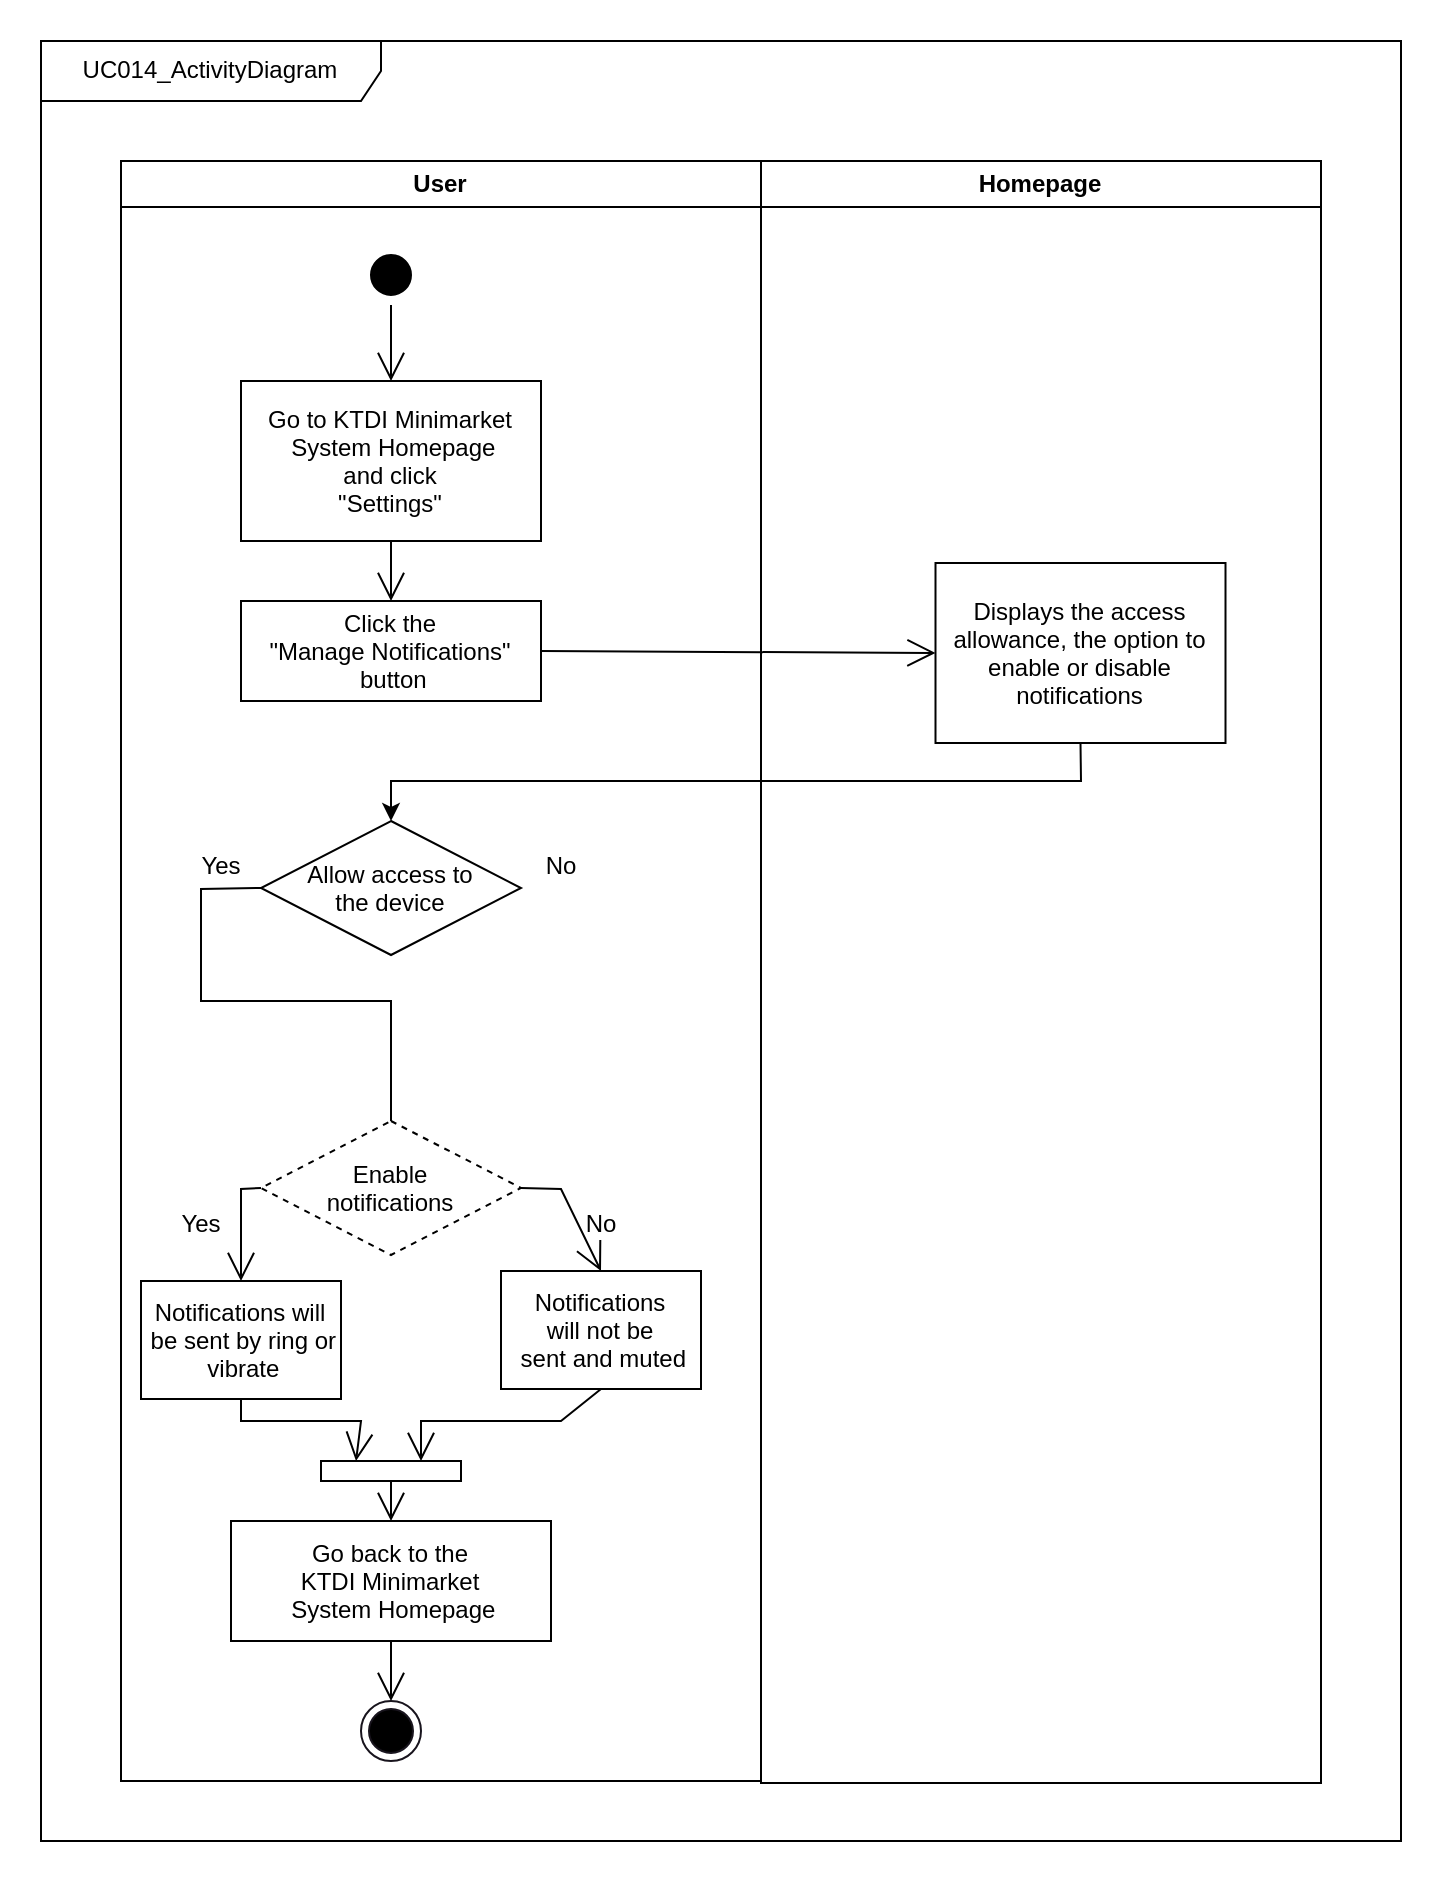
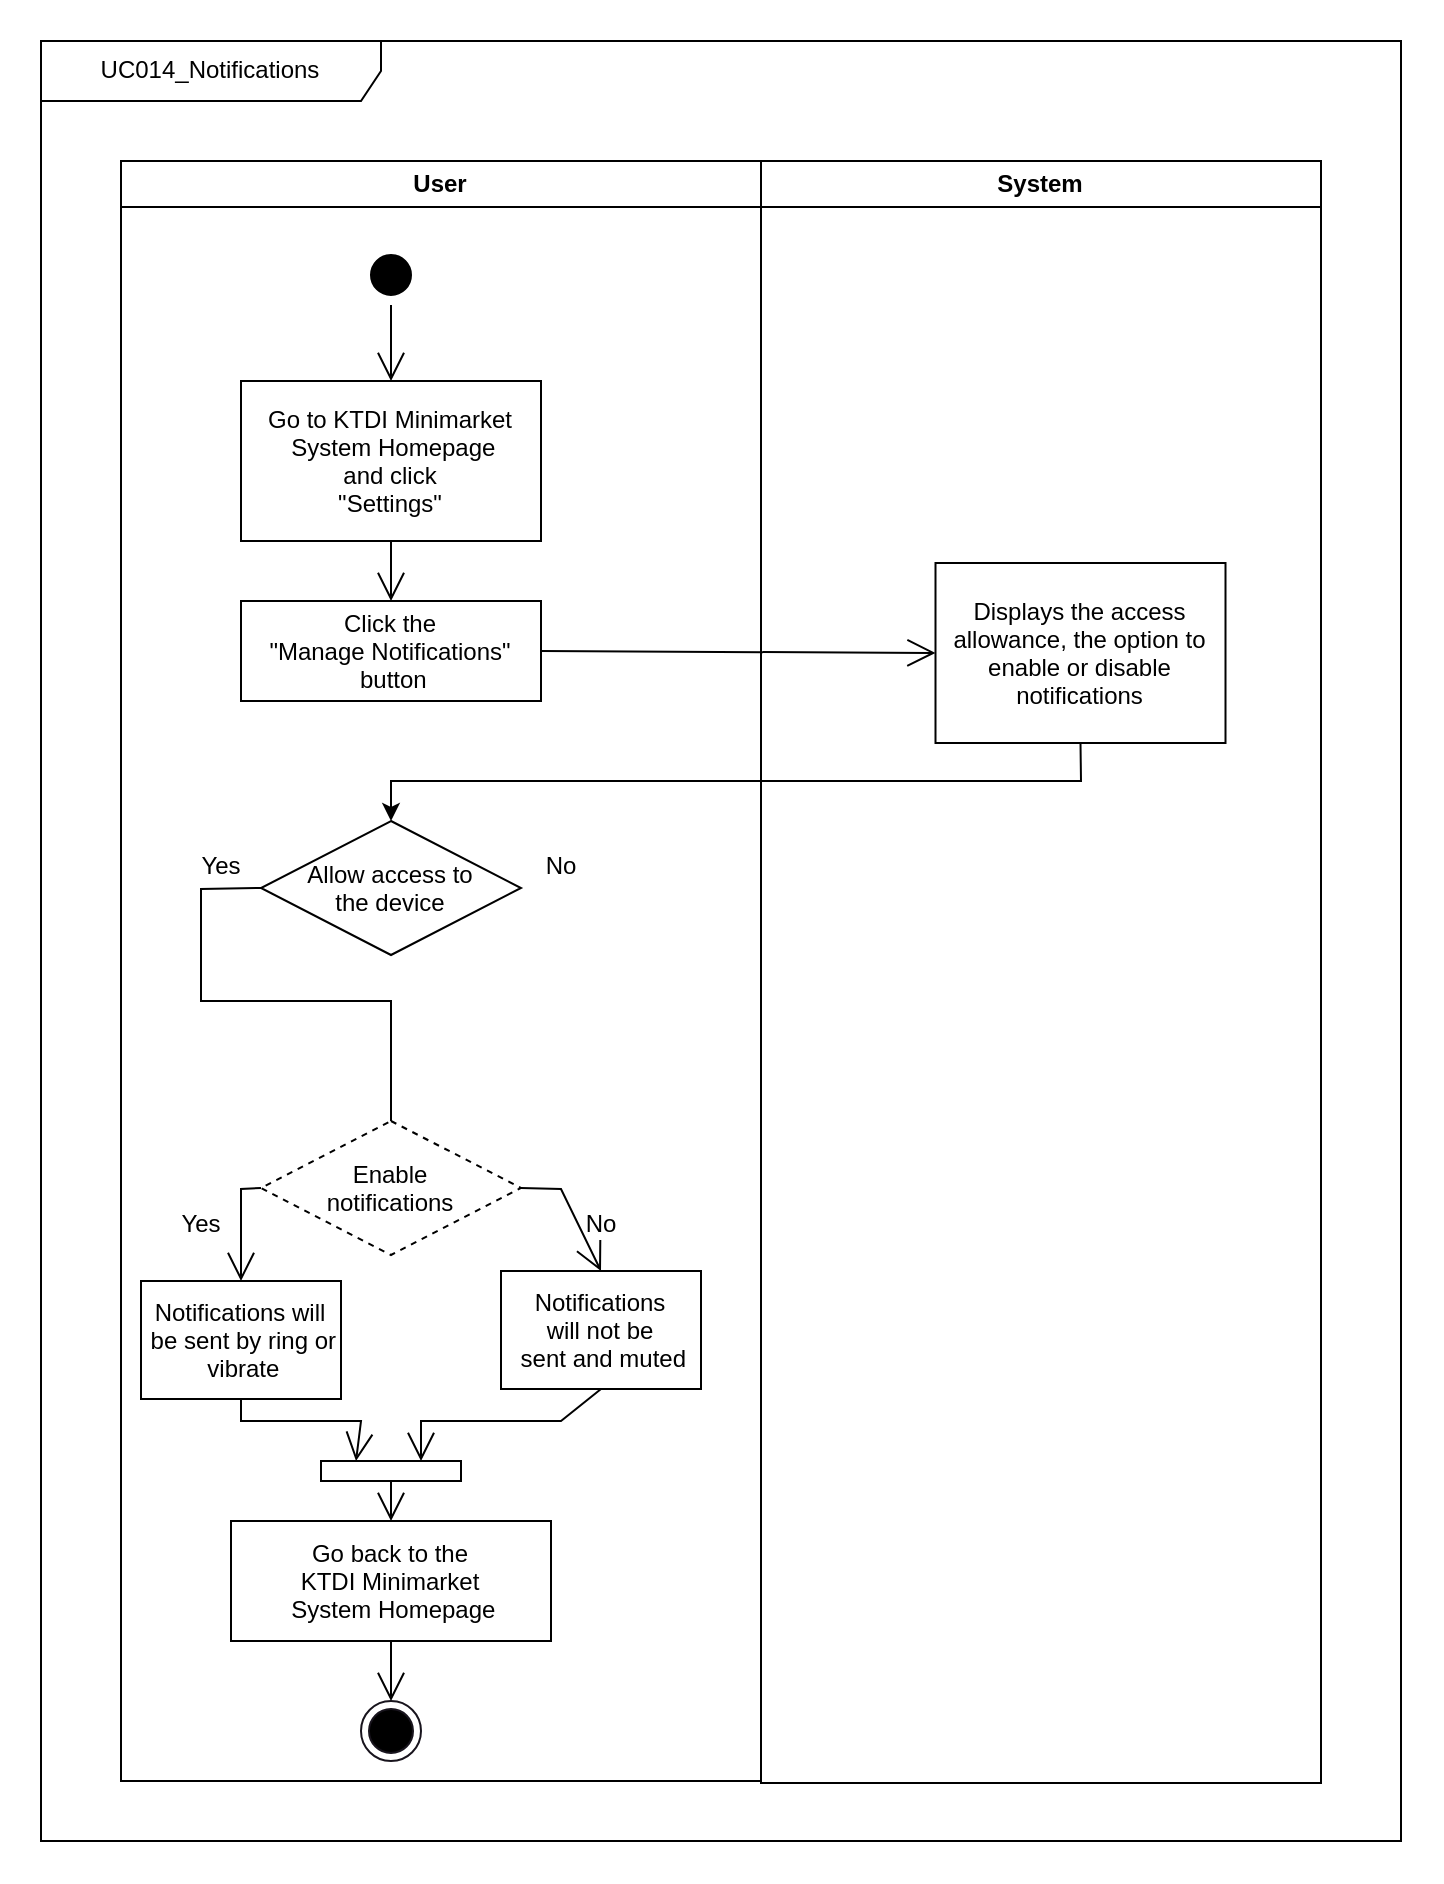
(211, 71) -> (211, 71)
(1041, 185) -> (1041, 185)
